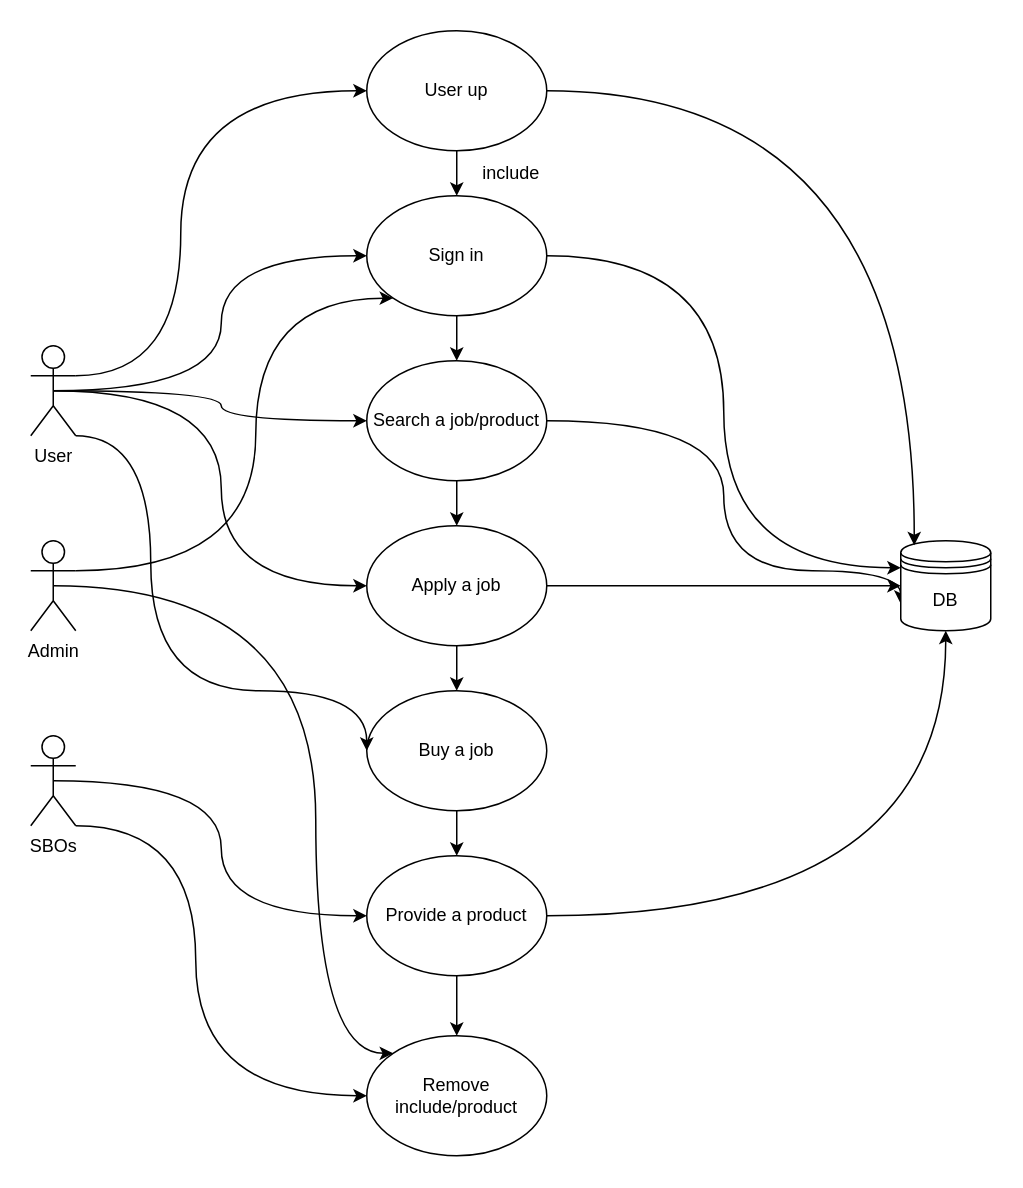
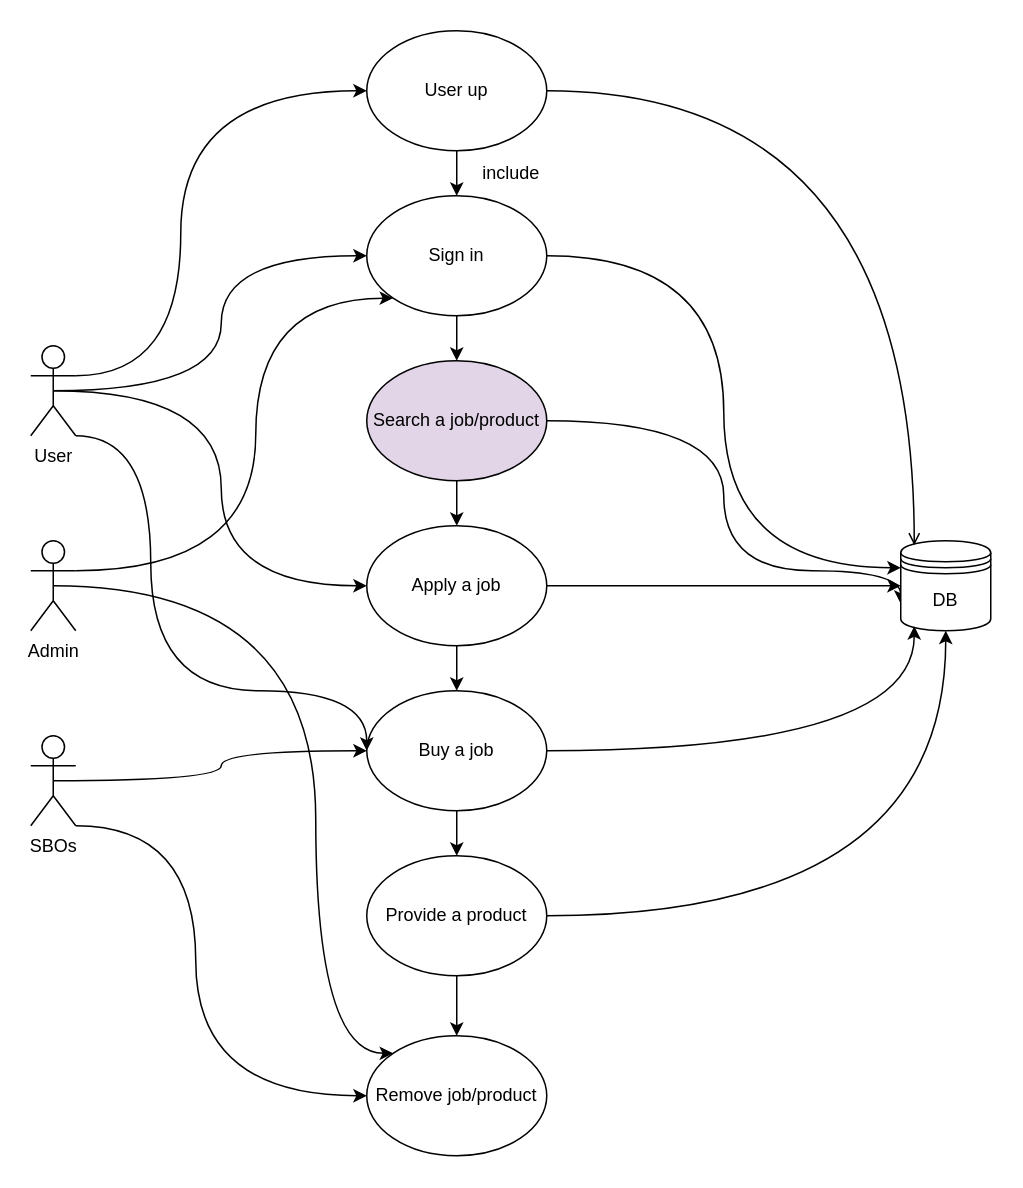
(228, 411) -> none
(457, 421) -> (457, 421)
(914, 534) -> (914, 536)
none -> (752, 737)
(221, 845) -> (219, 769)
(457, 1096) -> (457, 1096)
